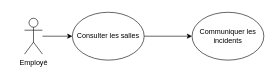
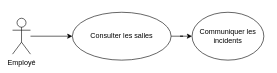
(33, 36) -> (21, 36)
(108, 36) -> (122, 36)
